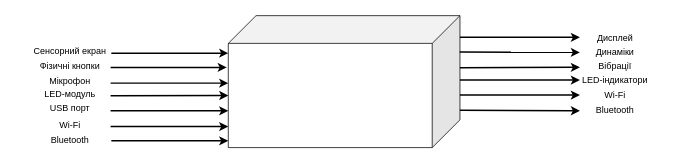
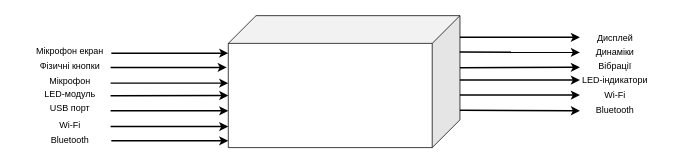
(70, 51) -> (70, 51)
